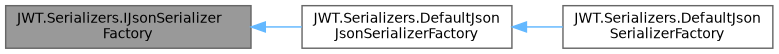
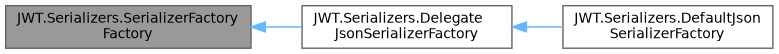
(128, 27) -> (128, 27)
(407, 27) -> (407, 27)
